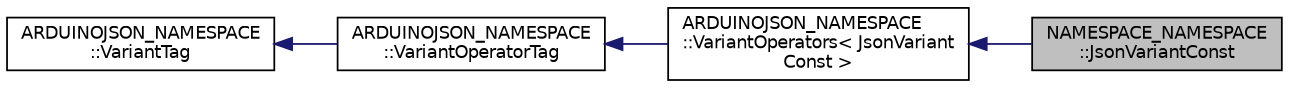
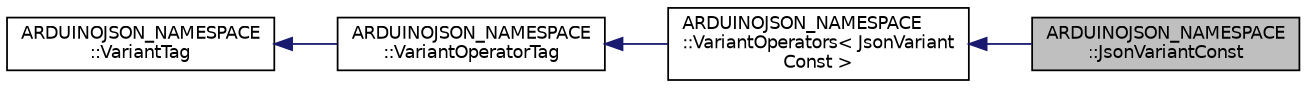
(1157, 44) -> (1166, 44)
